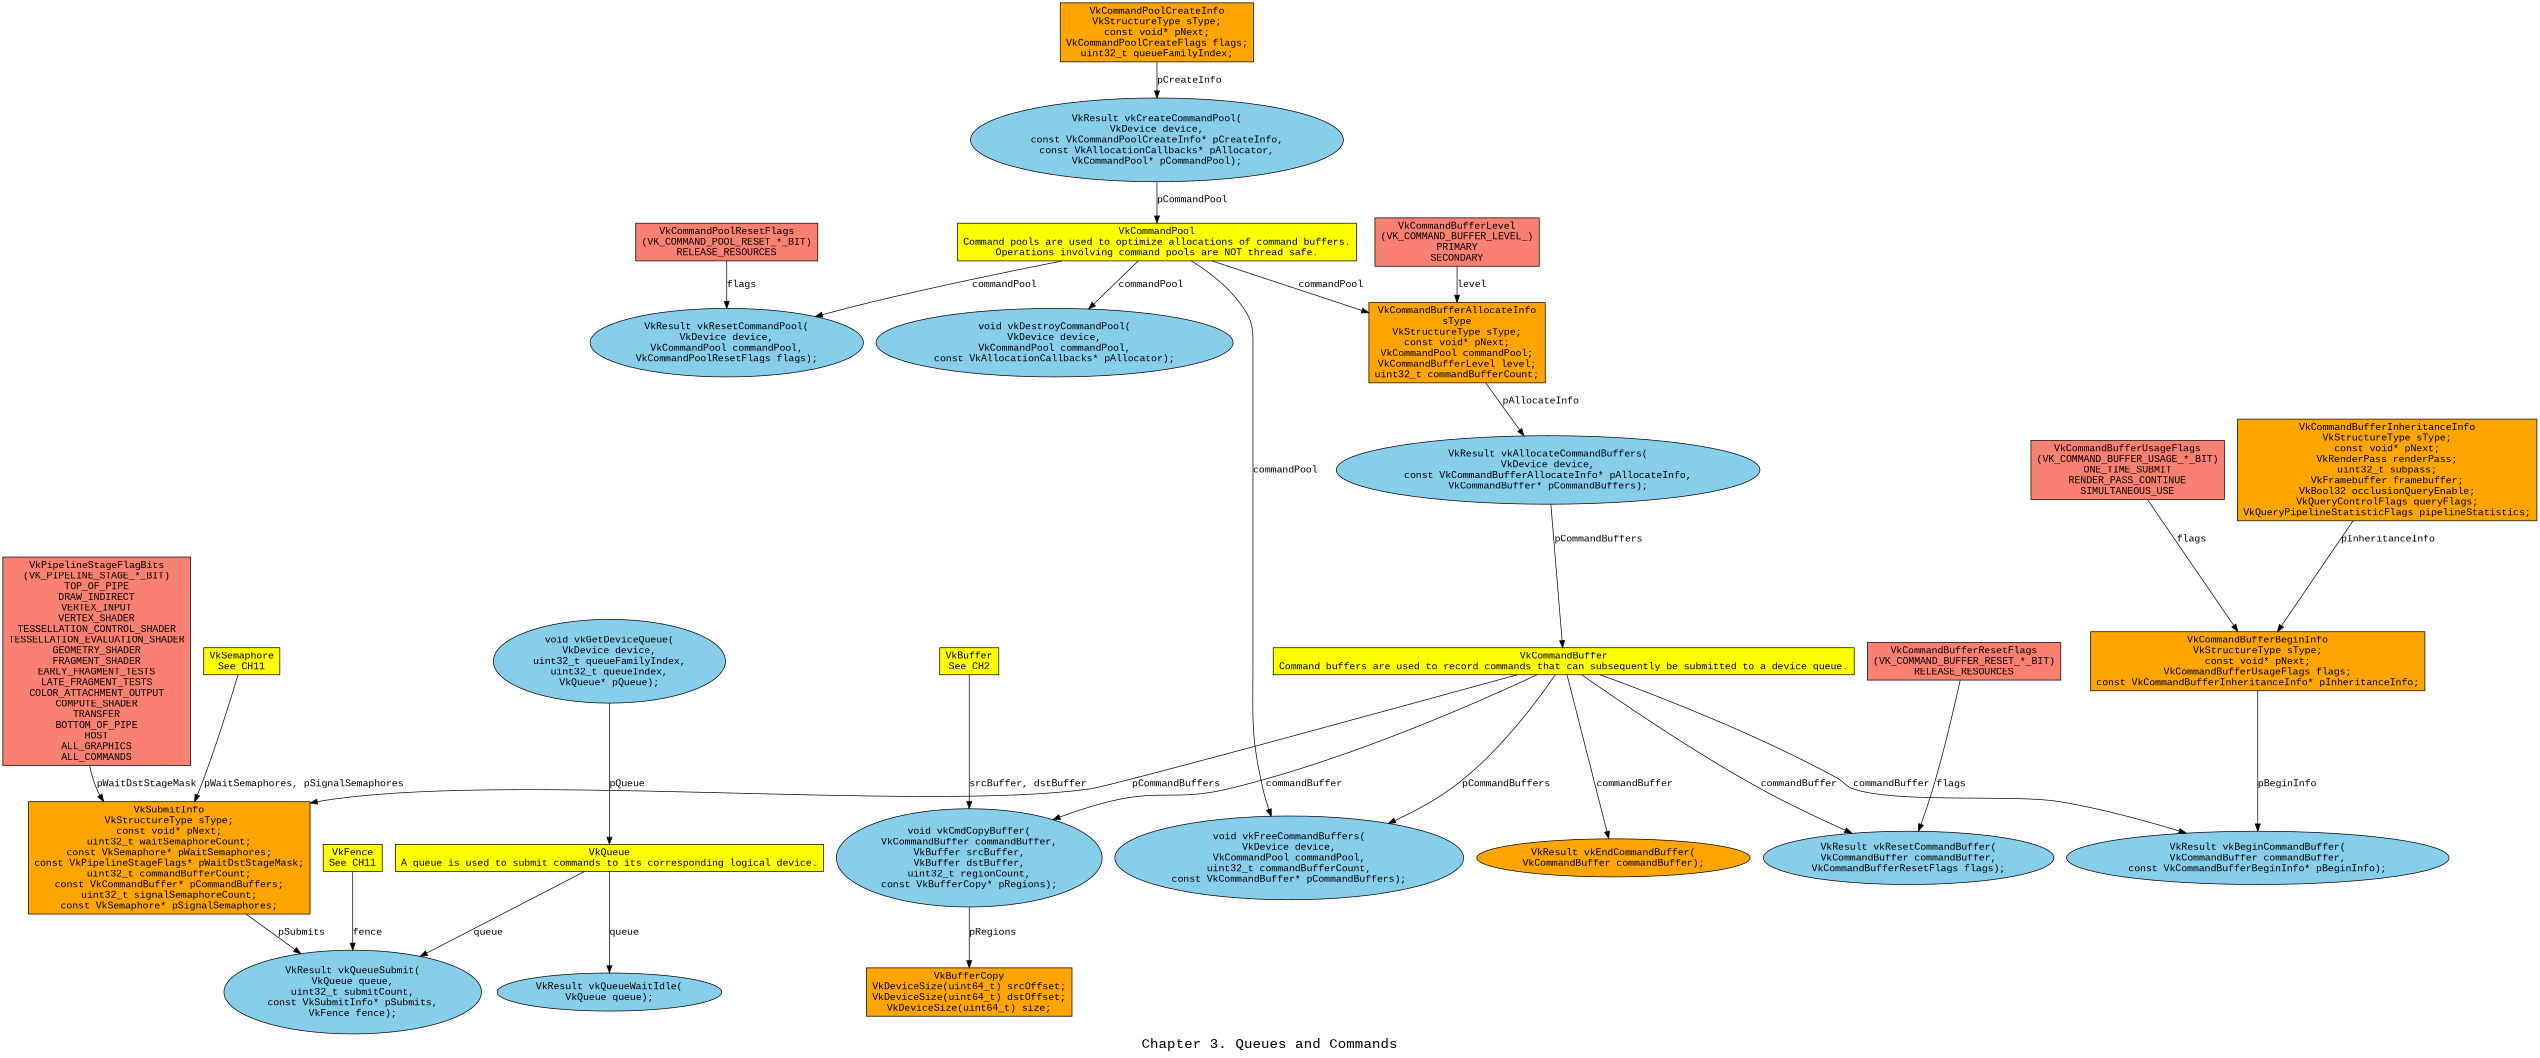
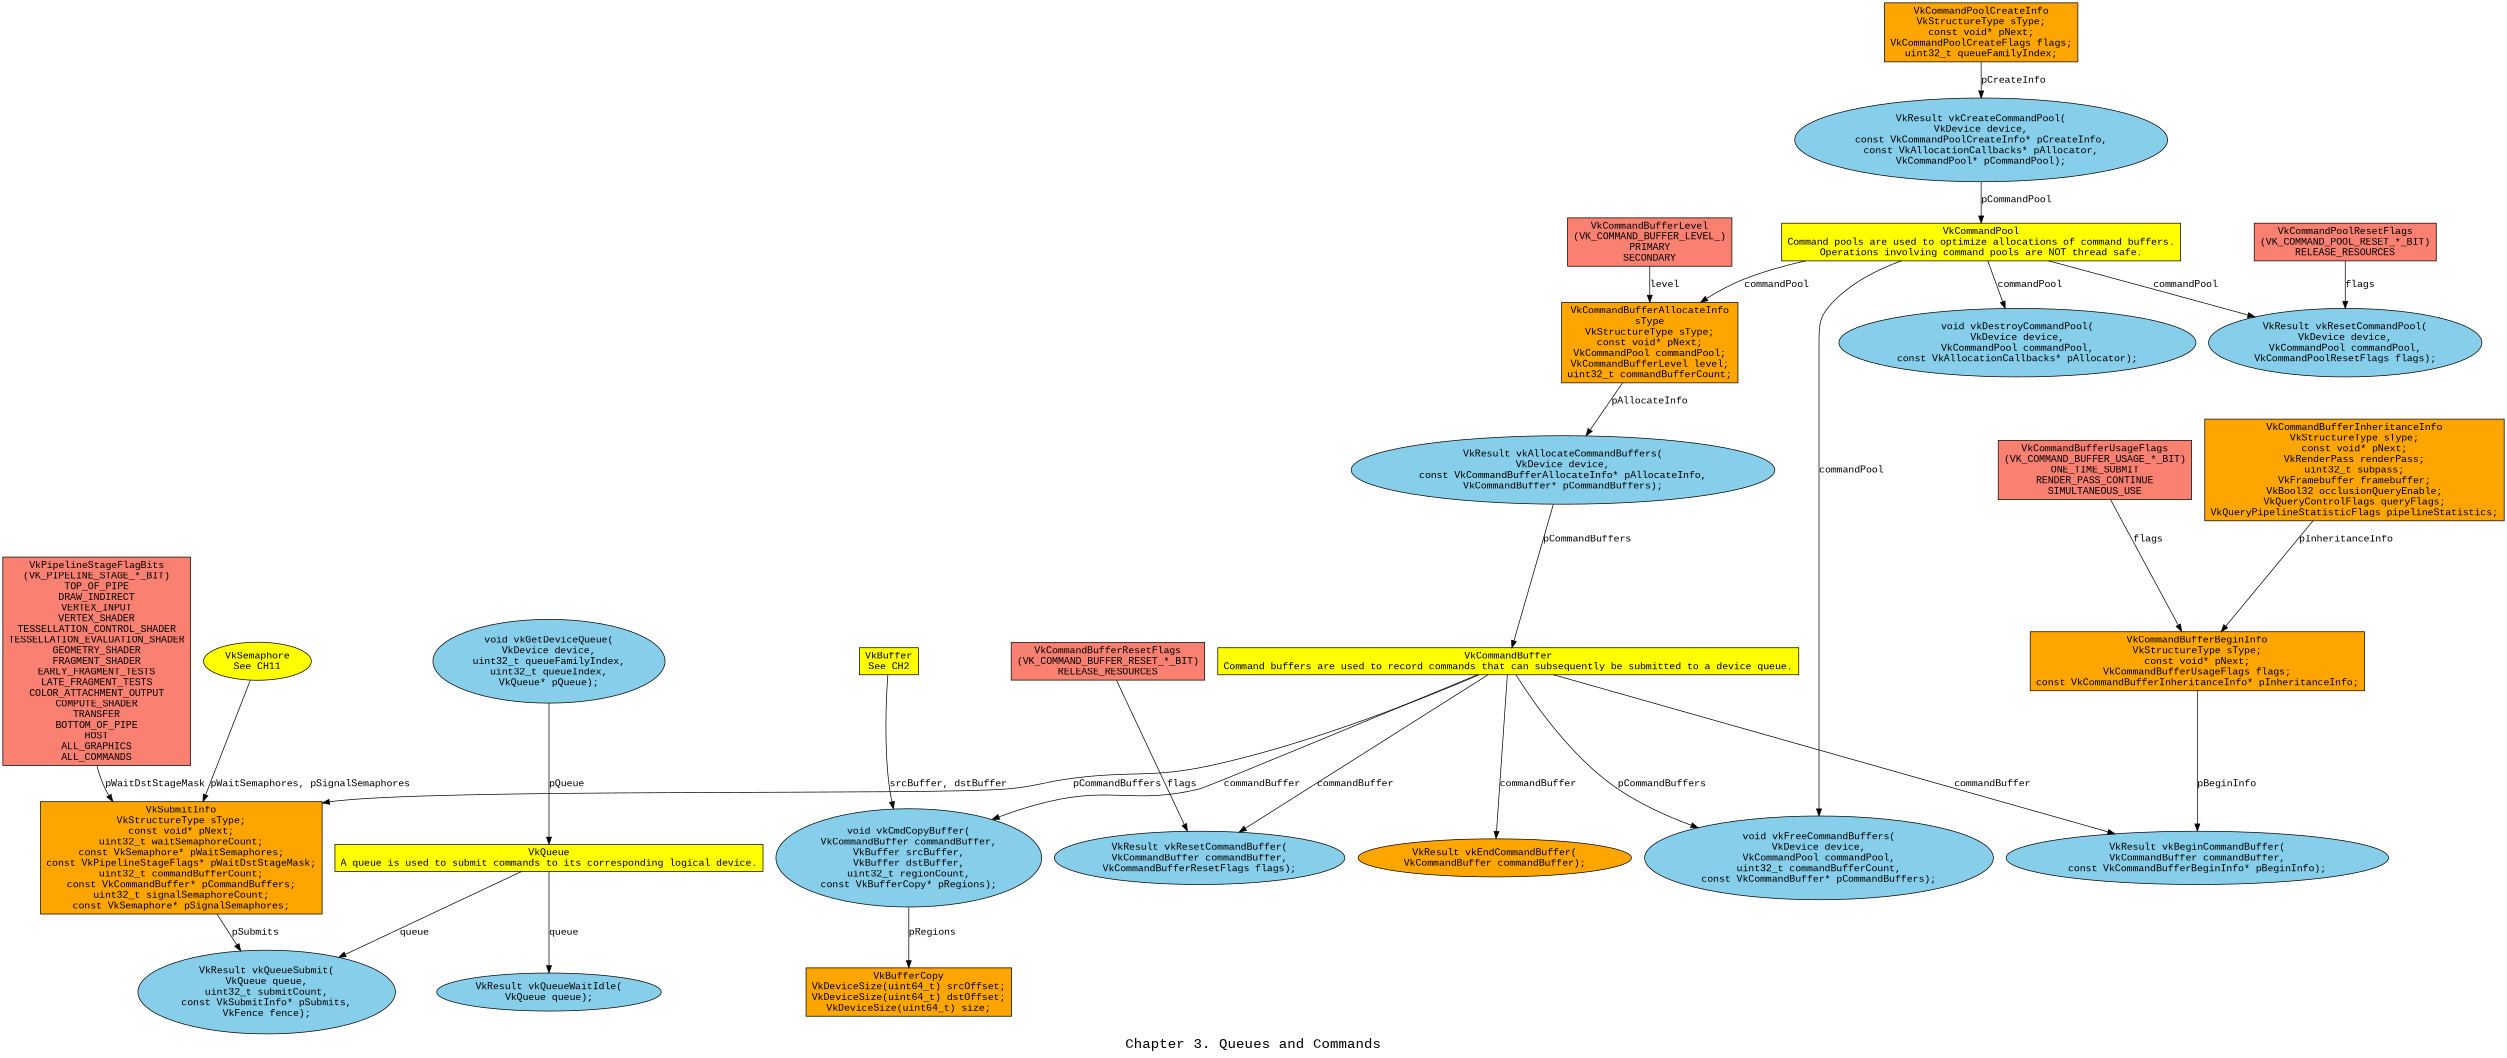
(242, 661) -> (257, 661)
(353, 858) -> none
